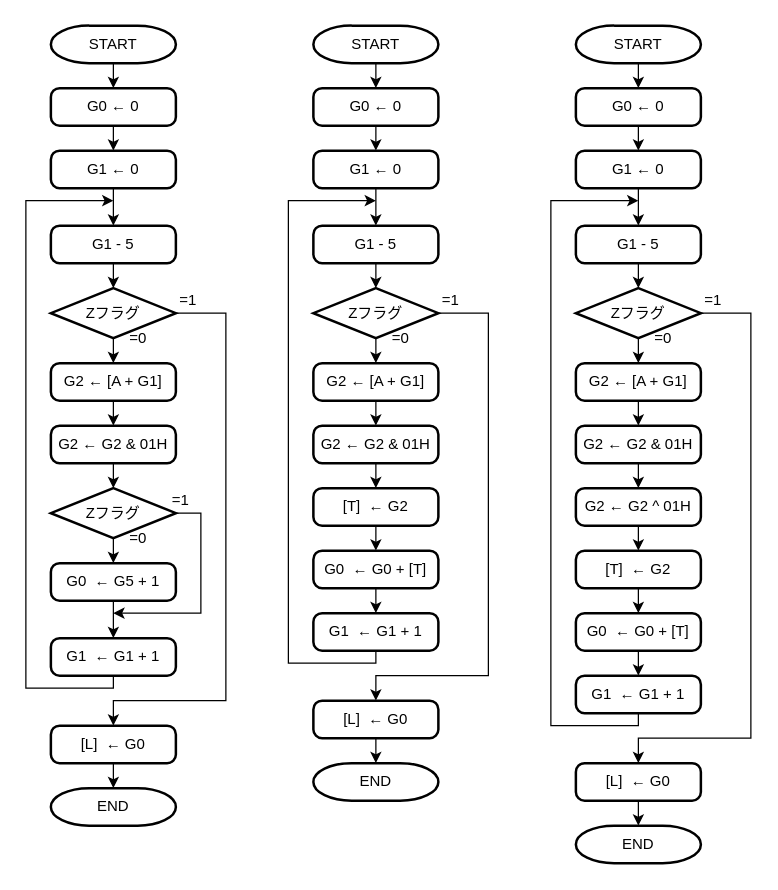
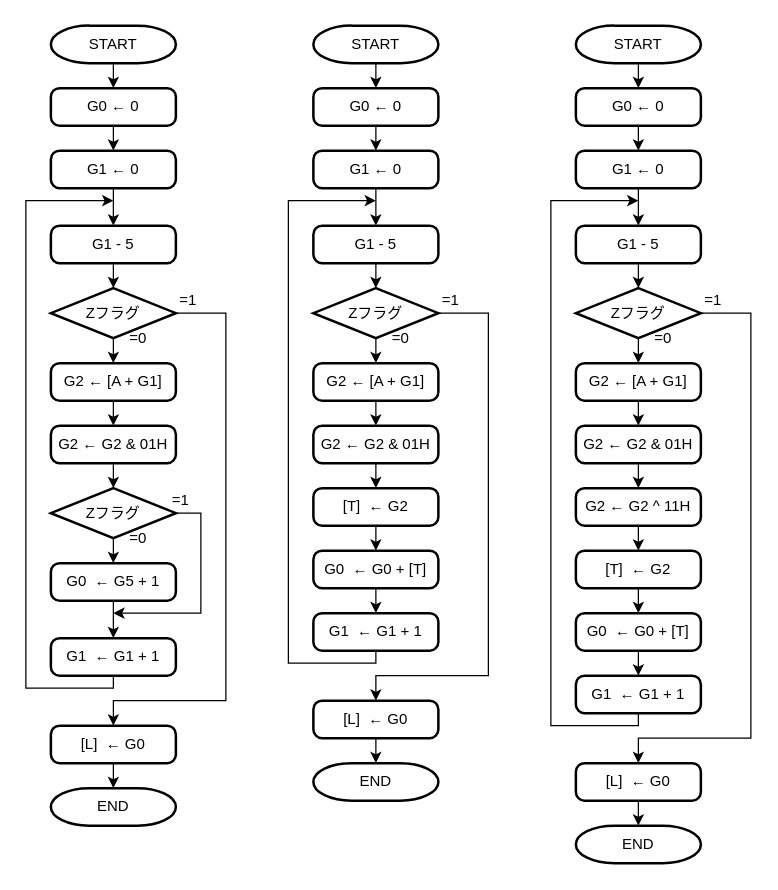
(638, 507) -> (638, 507)
